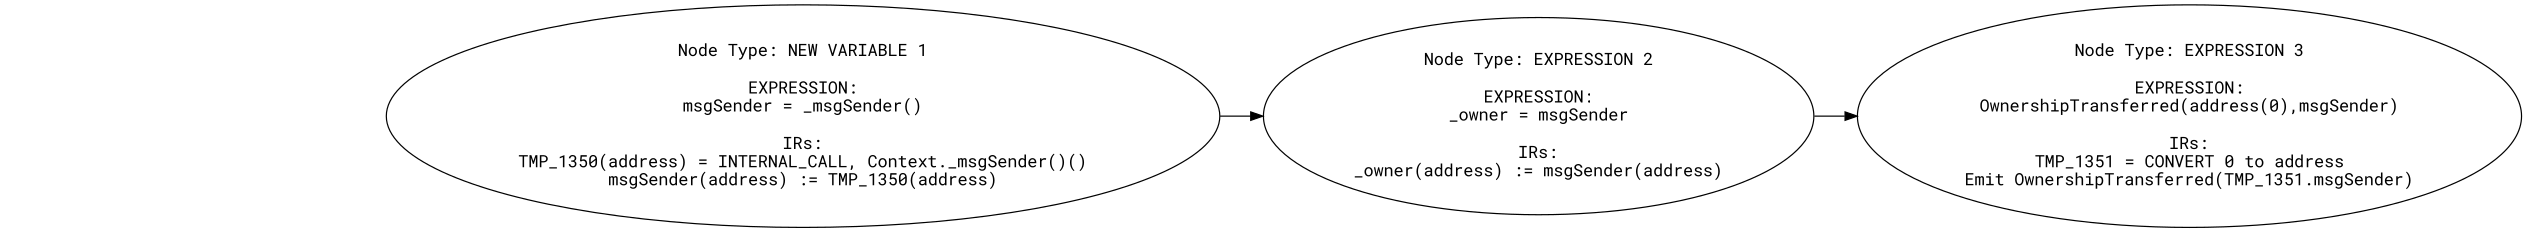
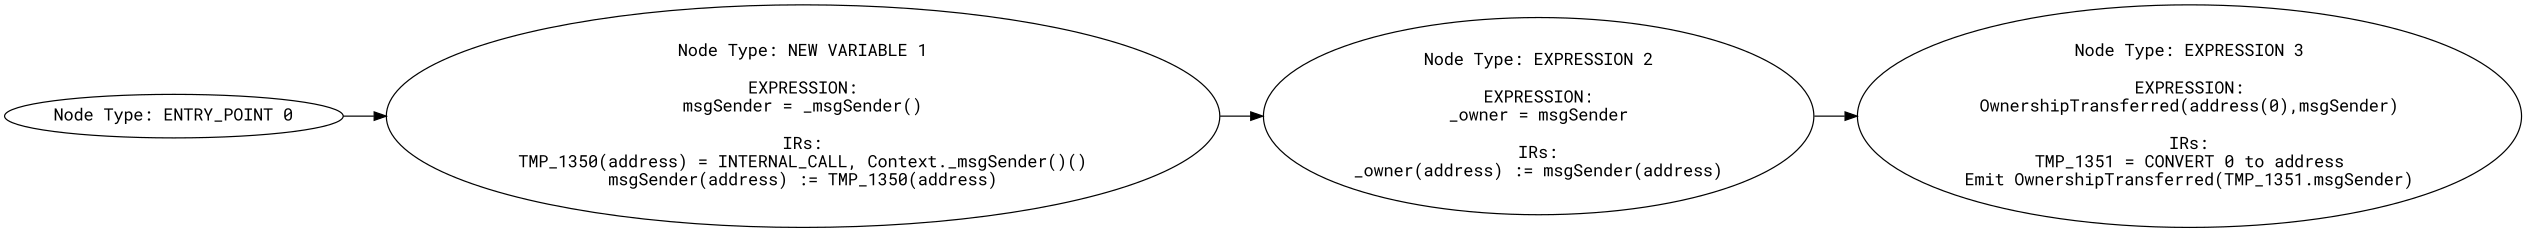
none -> (174, 116)
